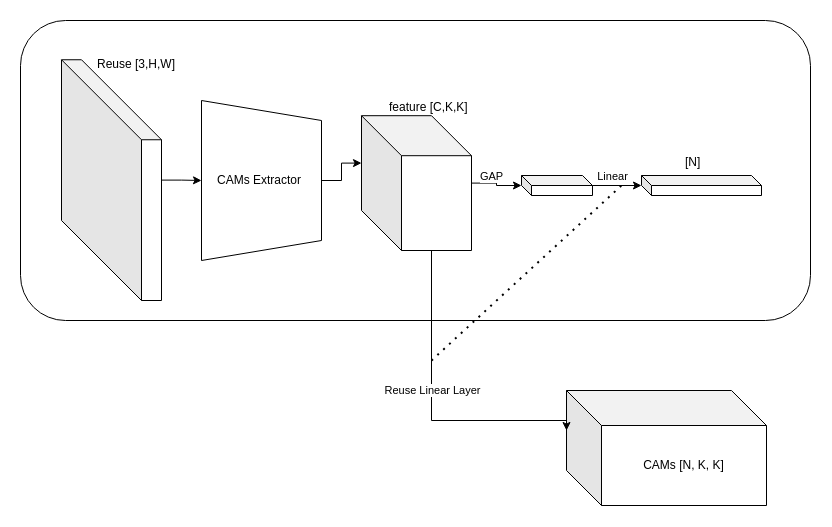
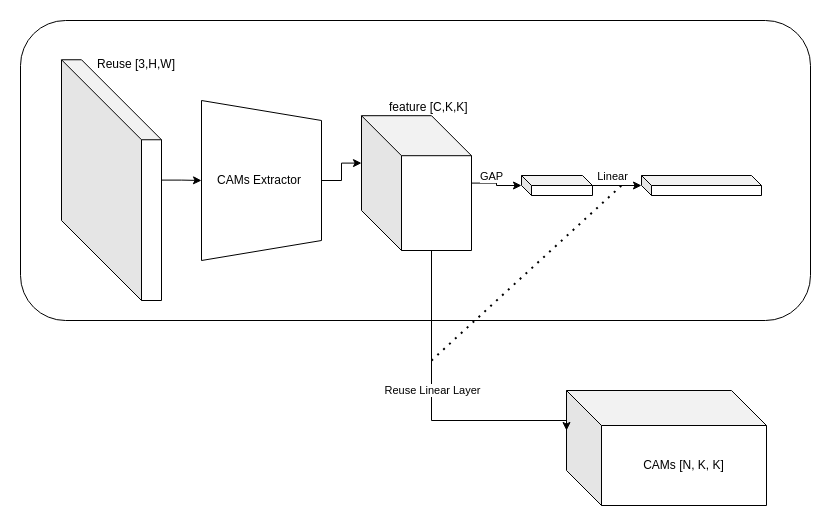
(702, 163) -> none
